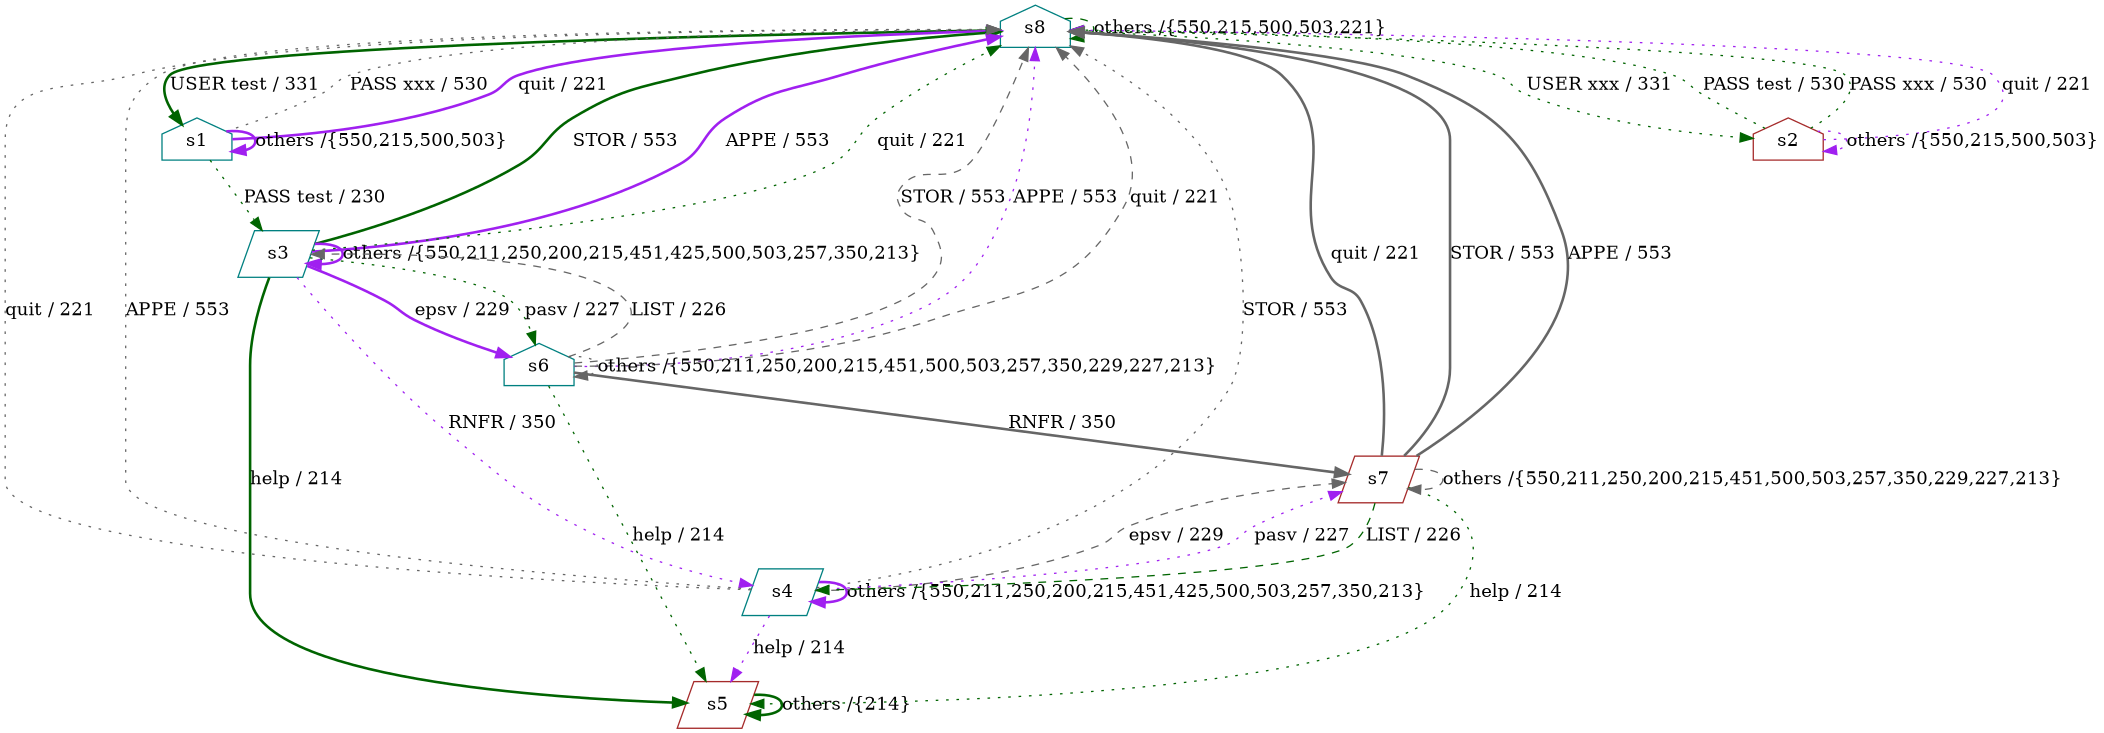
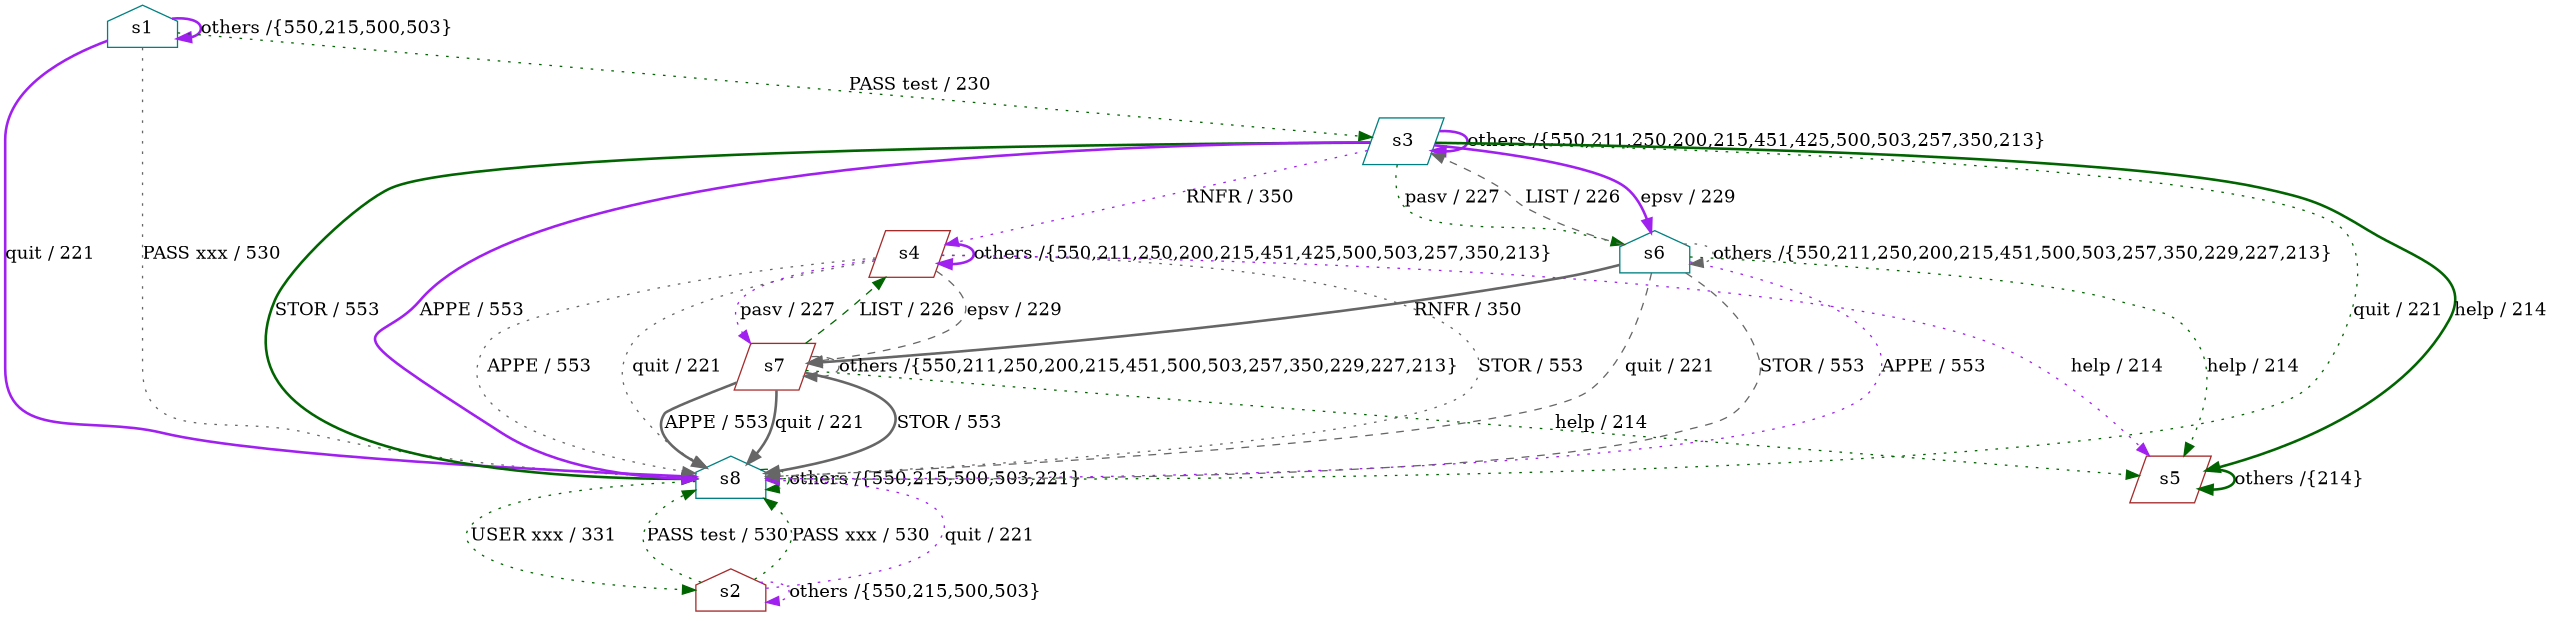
(563, 41) -> none
(783, 592) -> (910, 254)
